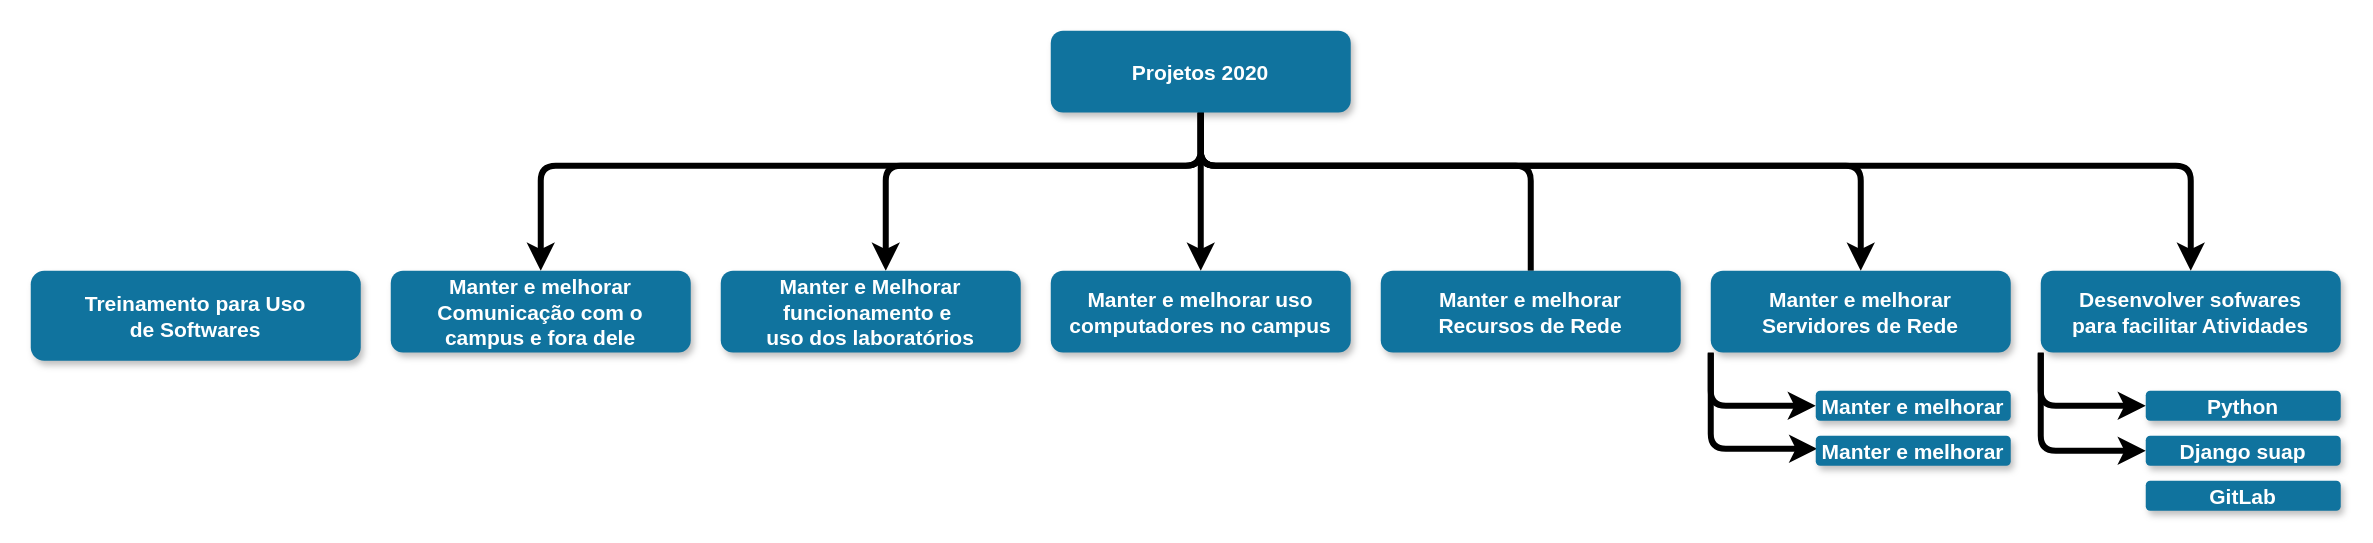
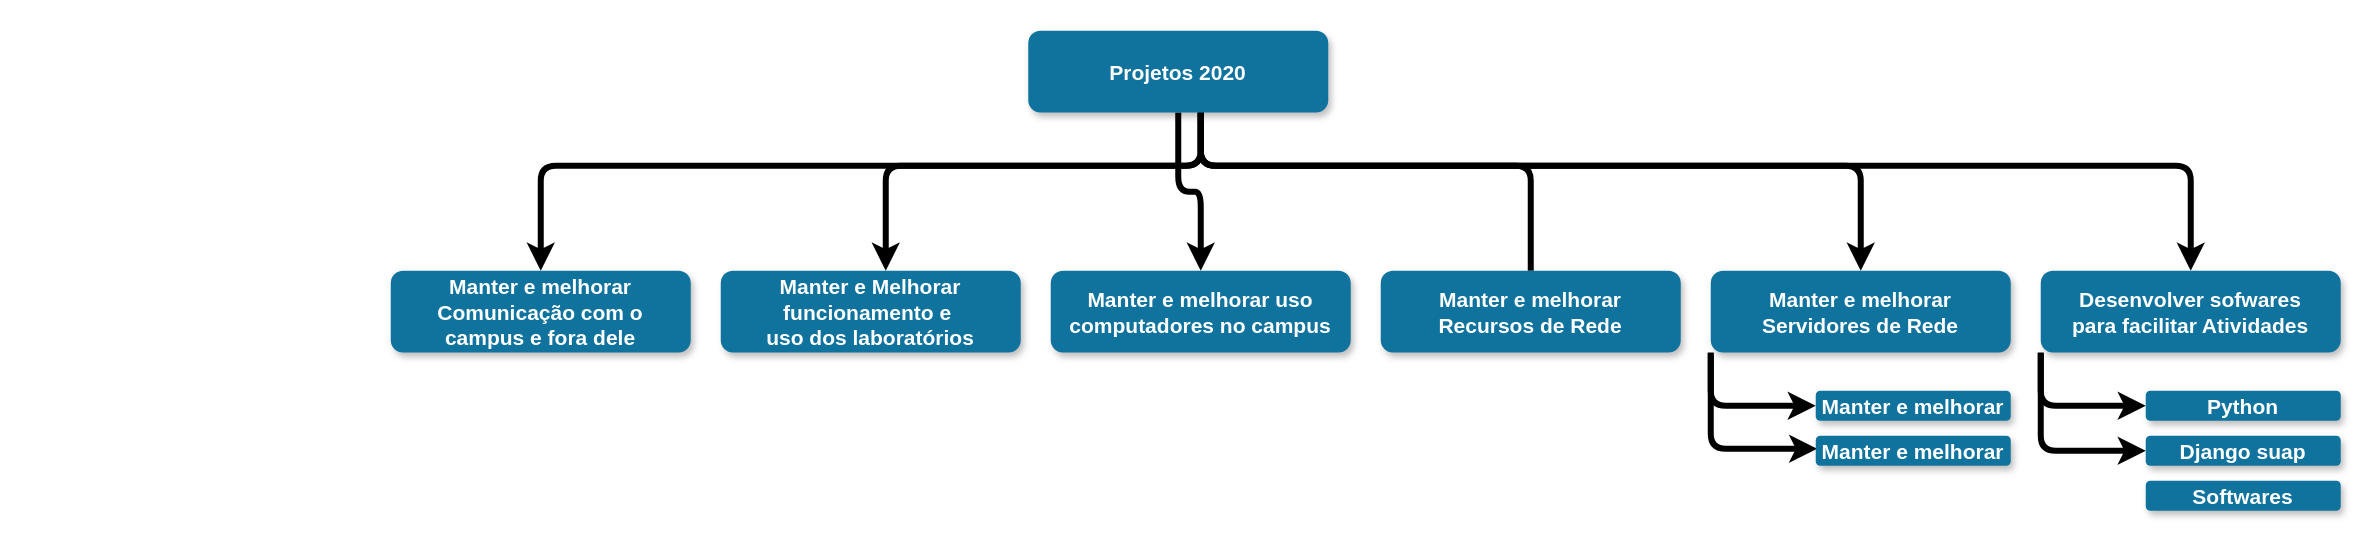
(1201, 72) -> (1178, 72)
(196, 316) -> none
(2243, 497) -> (2243, 497)
